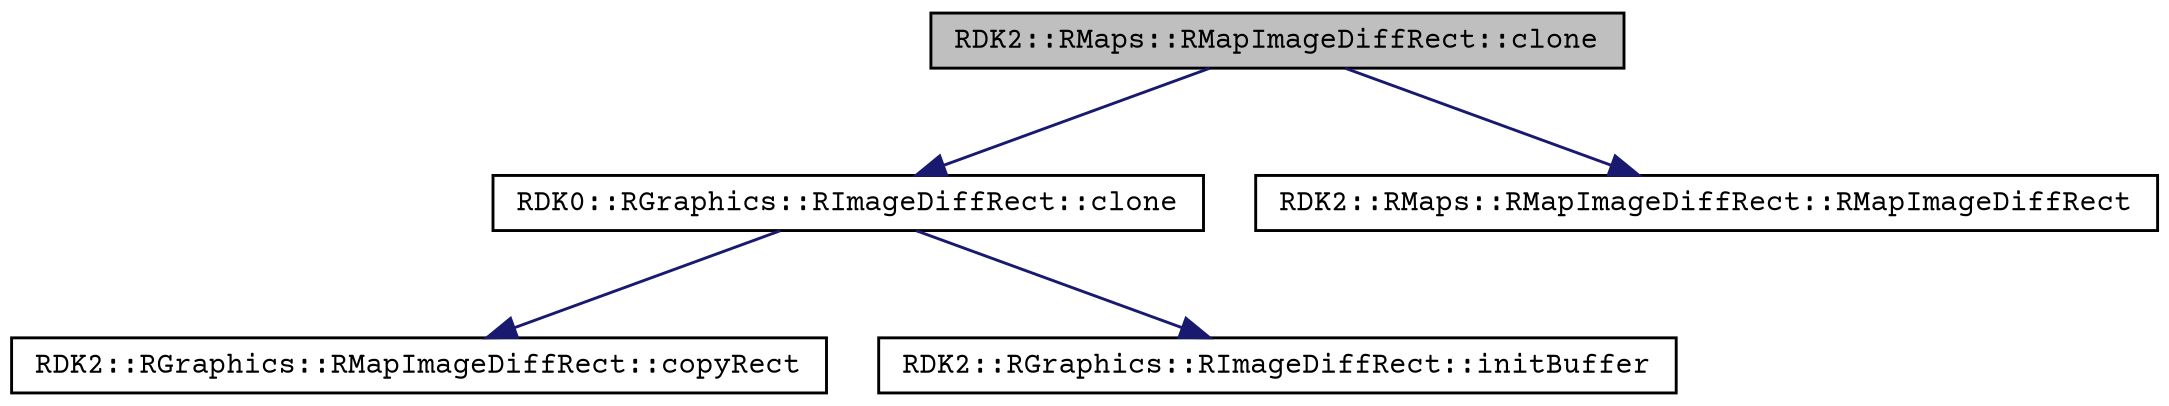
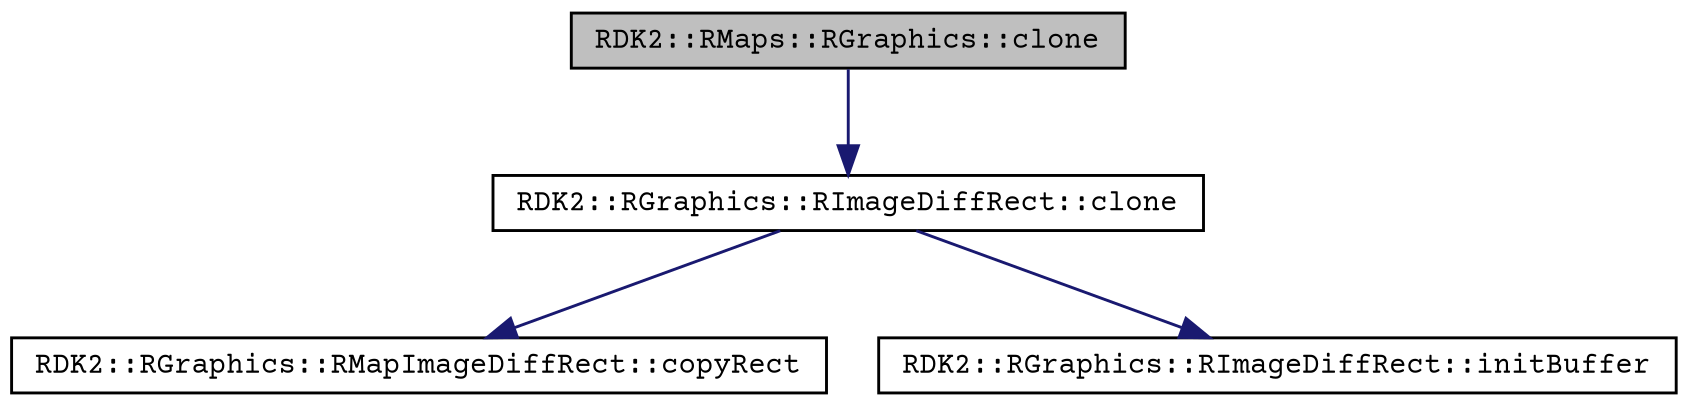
(1277, 41) -> (848, 41)
(848, 203) -> (848, 203)
(1707, 203) -> none
